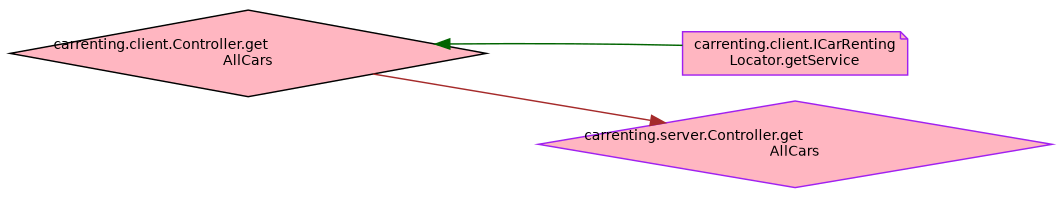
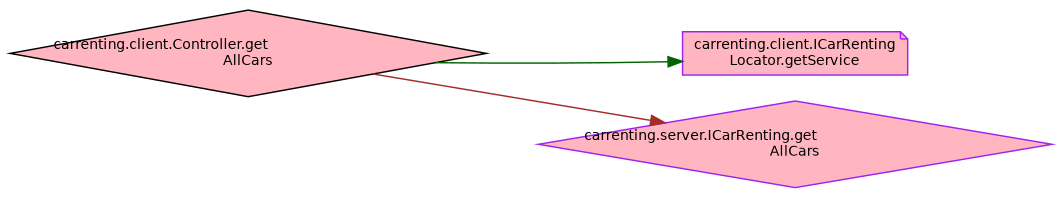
(566, 44) -> (552, 63)
(795, 144) -> (795, 144)
